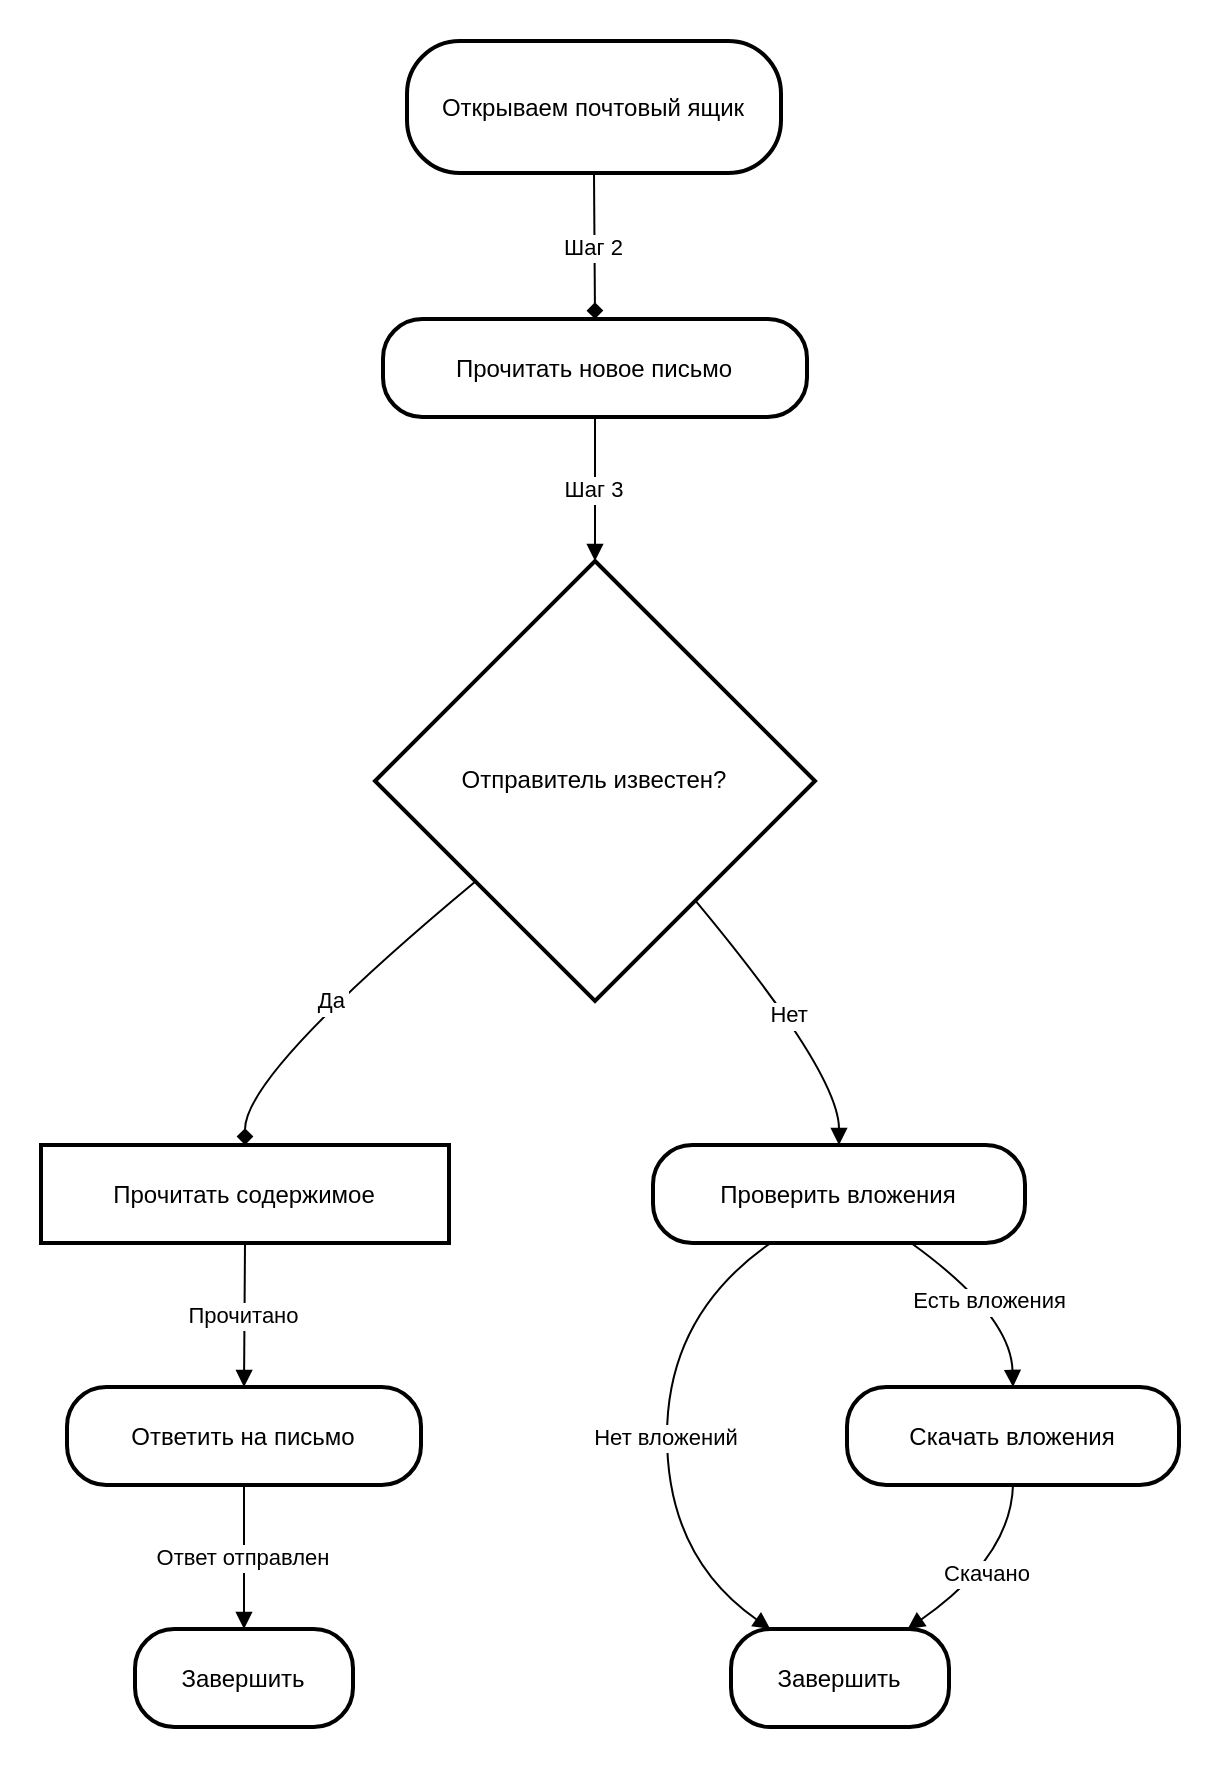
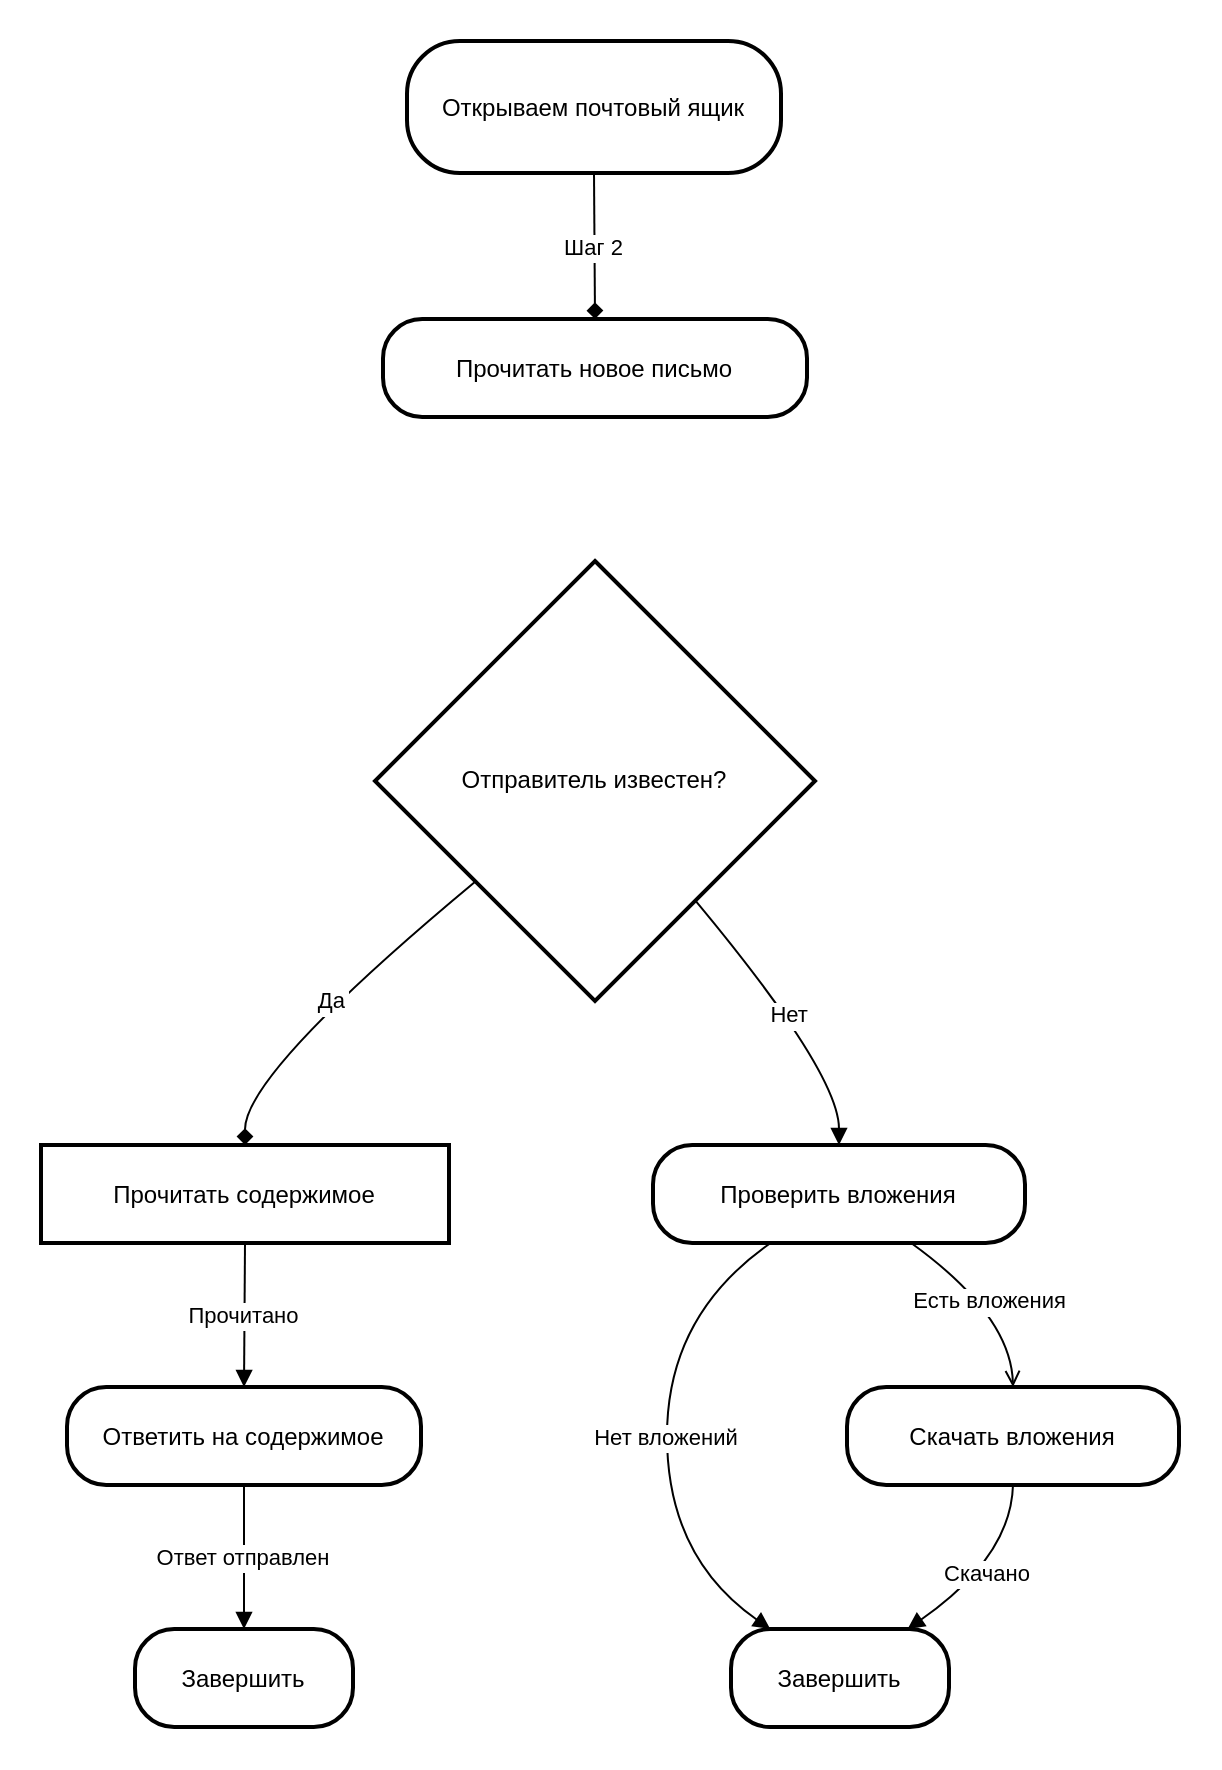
(595, 484) -> none
(1005, 1341) -> (1005, 1347)
(243, 1437) -> (243, 1437)
